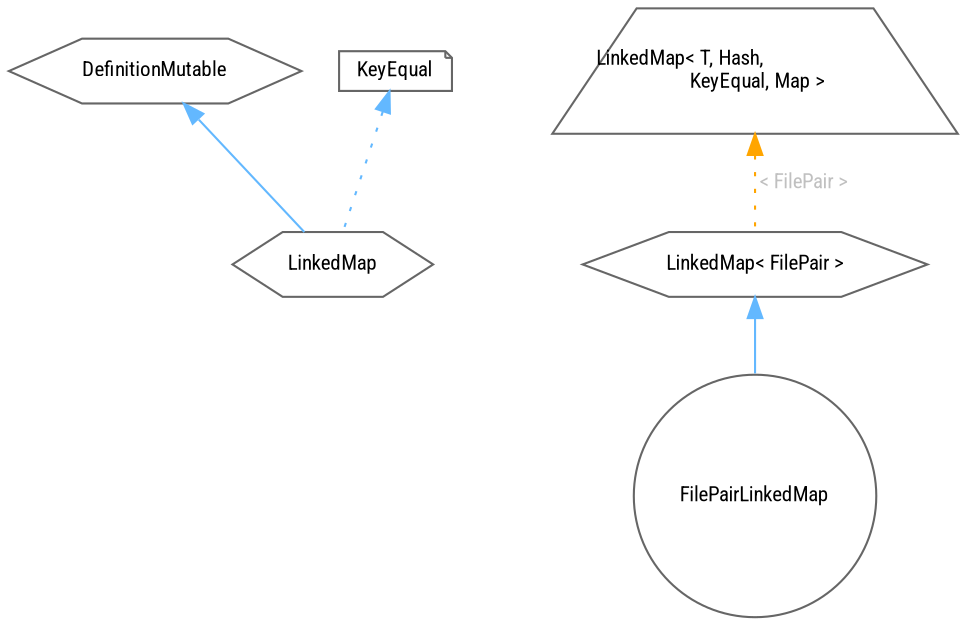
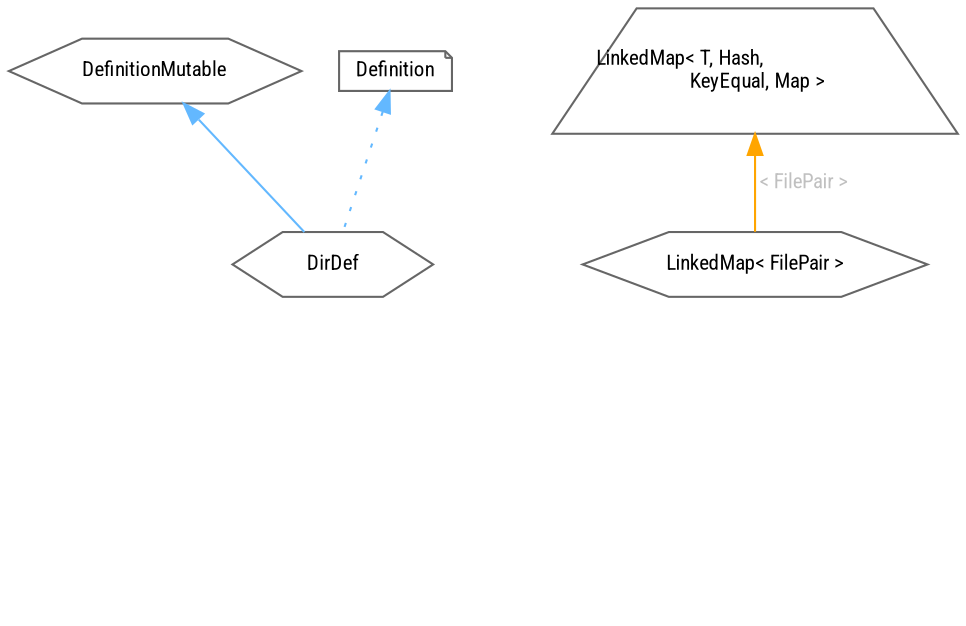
(396, 71) -> (396, 71)
(755, 194) -> (755, 194)
(333, 264) -> (333, 264)
(755, 496) -> none
